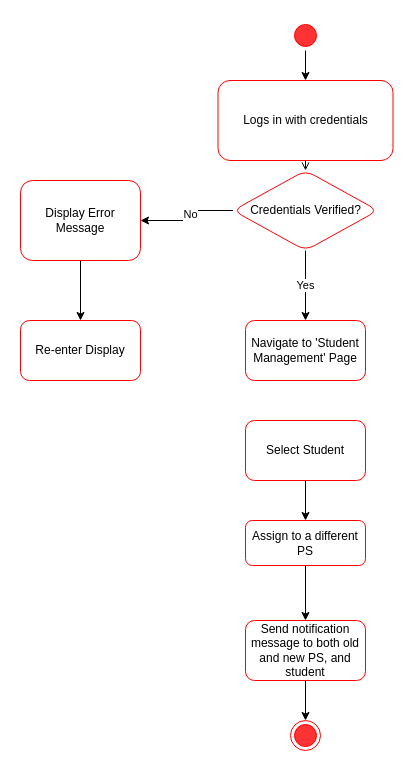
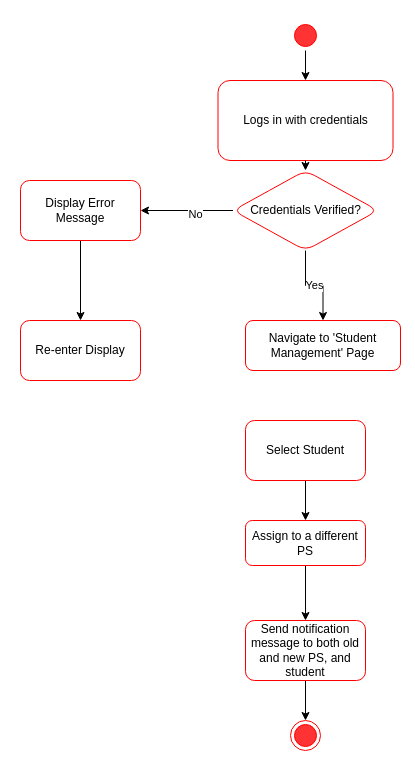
(306, 164) -> (306, 162)
(81, 221) -> (81, 211)
(306, 351) -> (323, 346)
